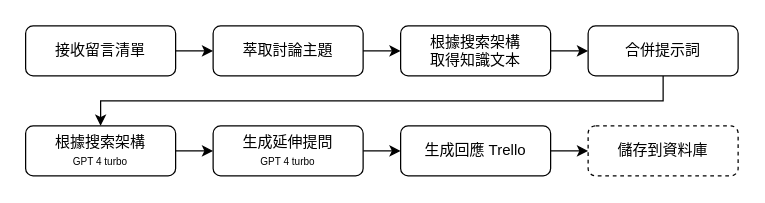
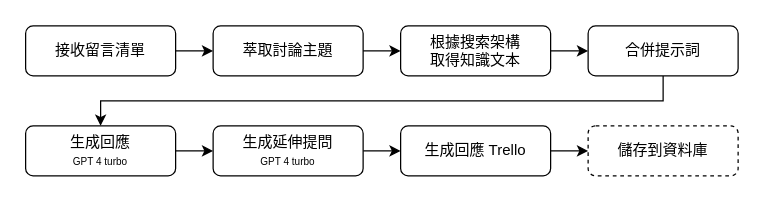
(101, 151) -> (101, 151)
